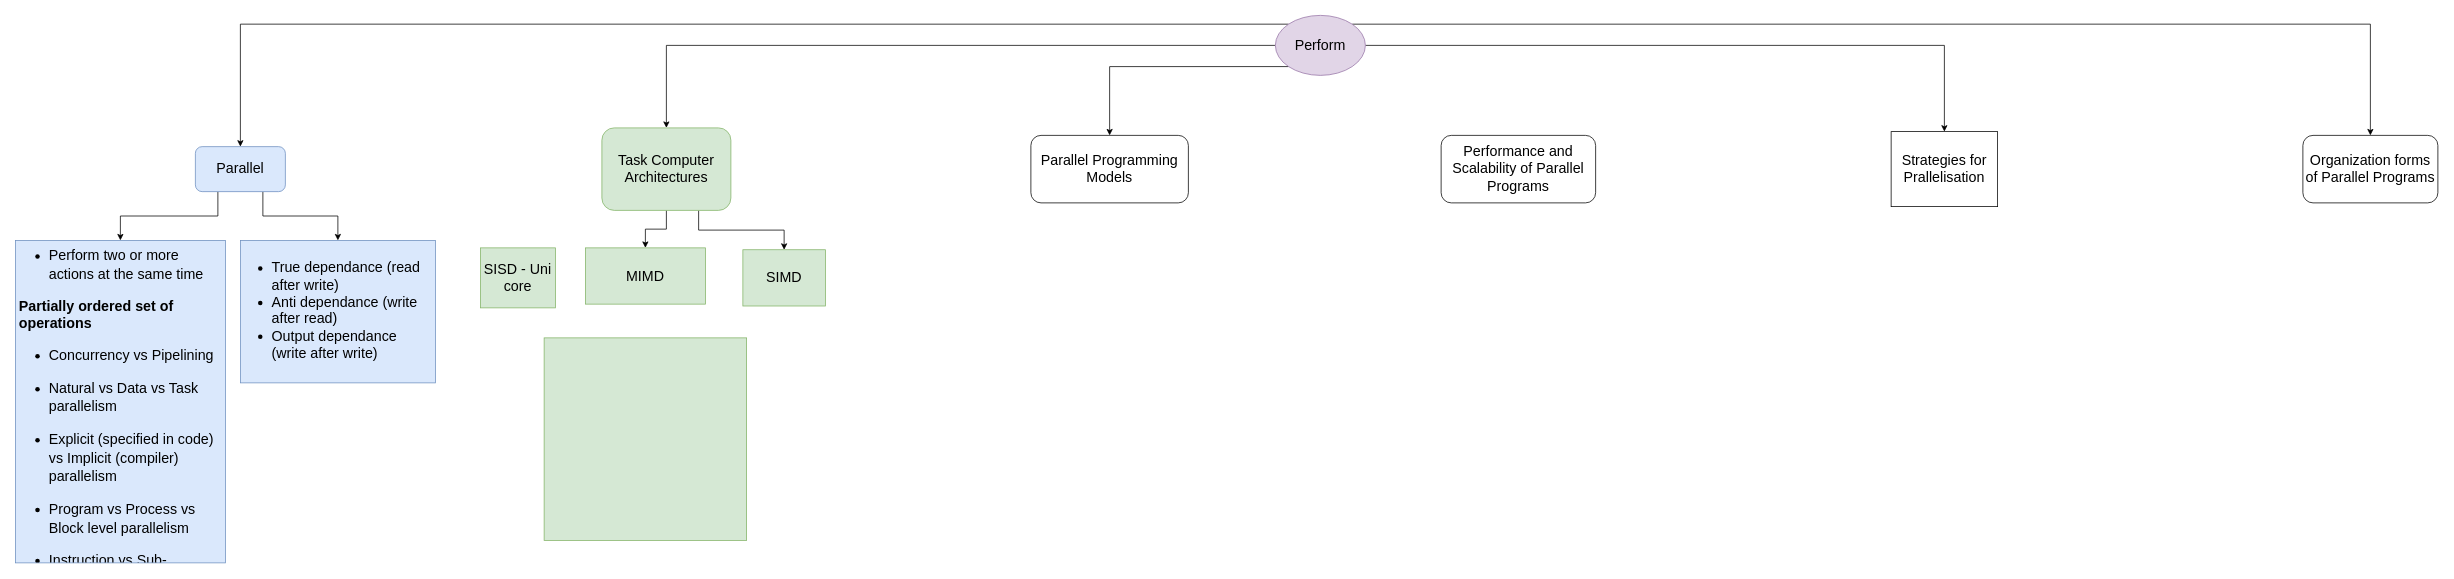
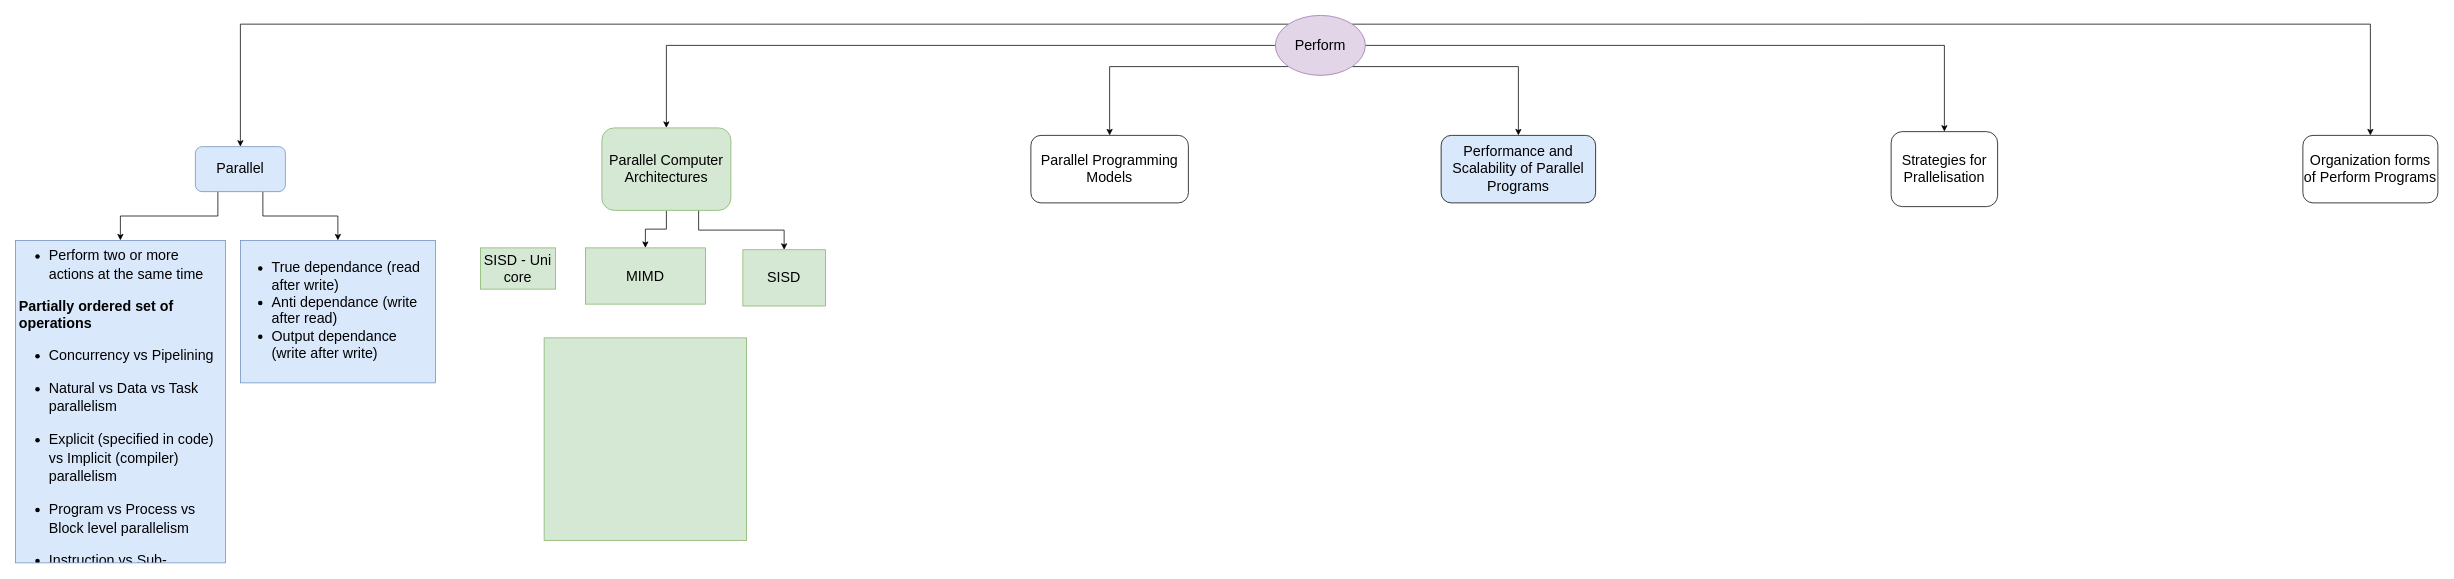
none -> (1466, 67)
(666, 169) -> (666, 169)
(1518, 169) -> (1518, 169)
(1944, 169) -> (1944, 169)
(2370, 169) -> (2370, 169)
(518, 278) -> (518, 269)
(784, 278) -> (784, 278)
